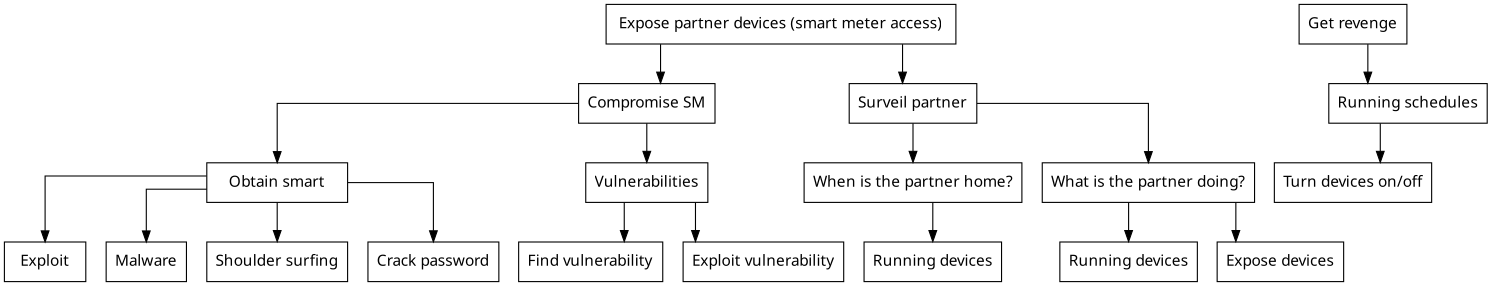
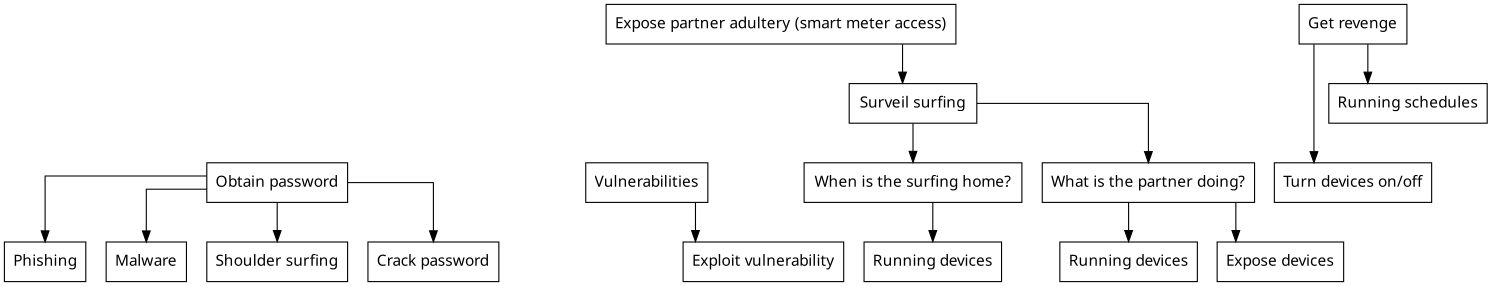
(781, 24) -> (781, 24)
(647, 103) -> none
(913, 103) -> (913, 103)
(1380, 137) -> (1314, 98)
(277, 183) -> (277, 183)
(913, 183) -> (913, 183)
(45, 262) -> (45, 262)
(591, 262) -> none
